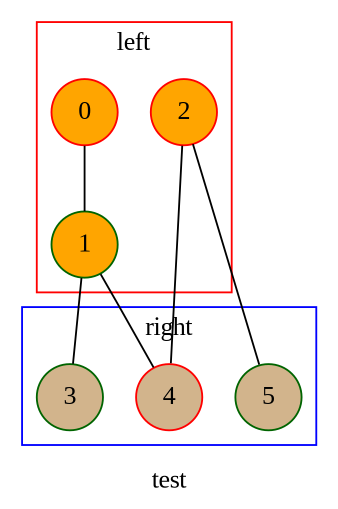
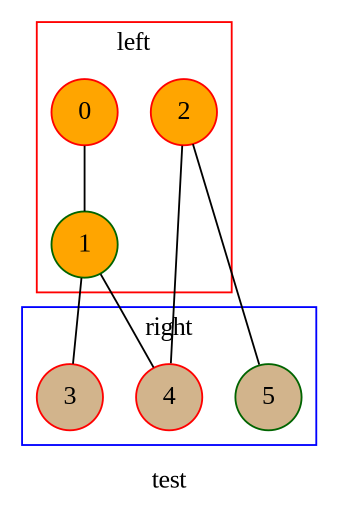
(70, 397) -> (70, 397)
